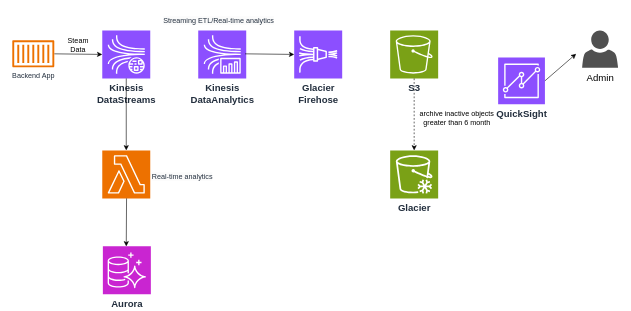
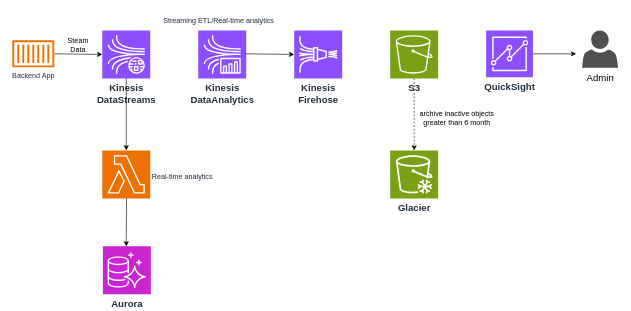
(522, 81) -> (510, 54)
(319, 91) -> (319, 91)
